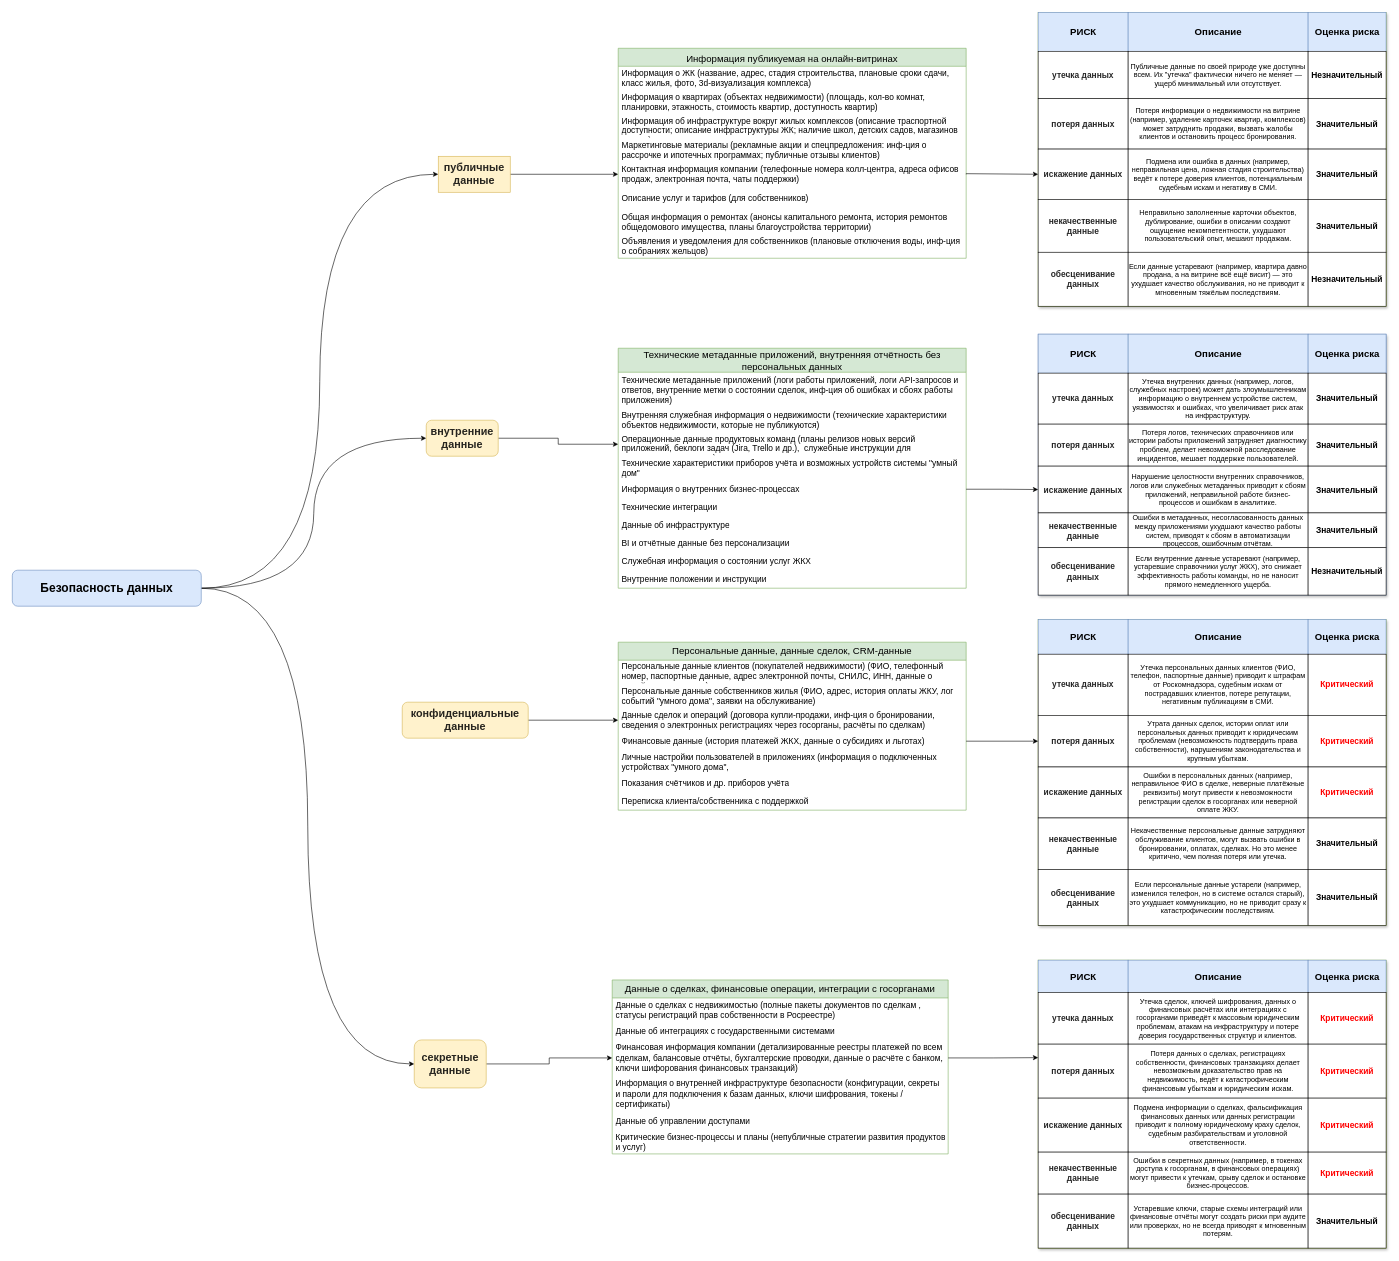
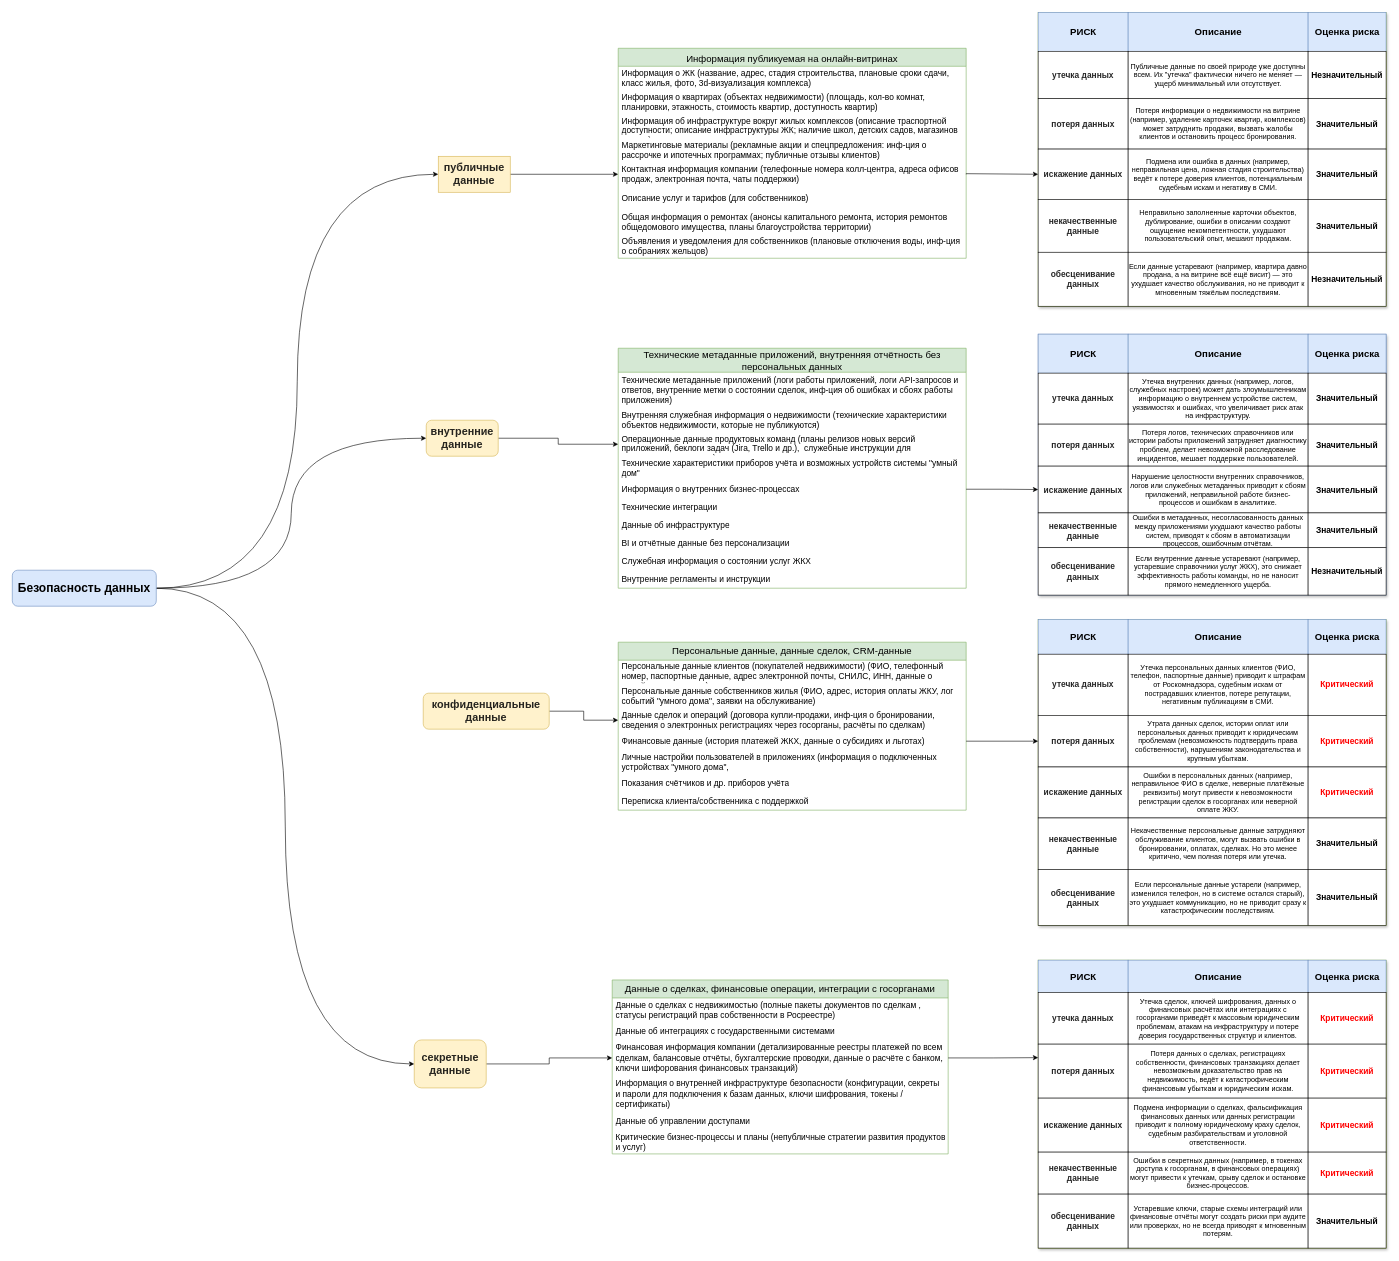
(697, 579) -> (700, 579)
(107, 588) -> (84, 588)
(465, 720) -> (486, 711)
